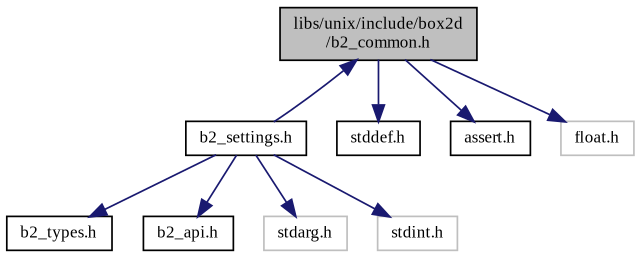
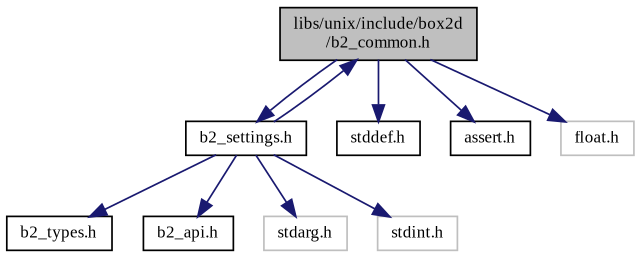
none -> (303, 84)
